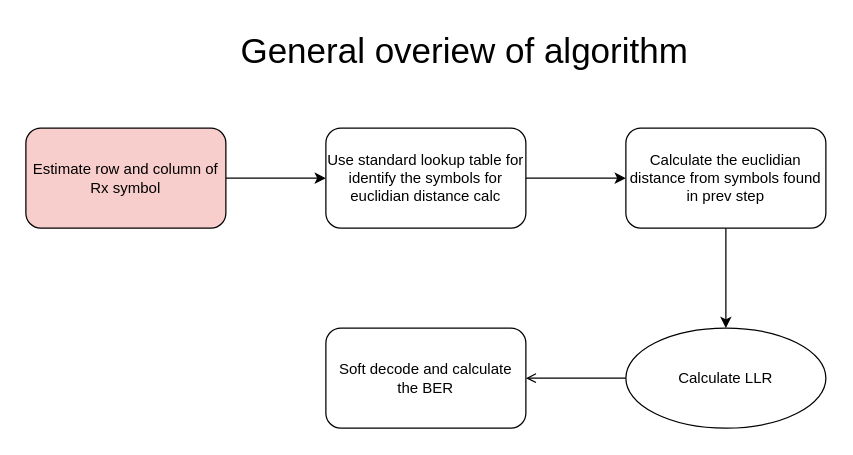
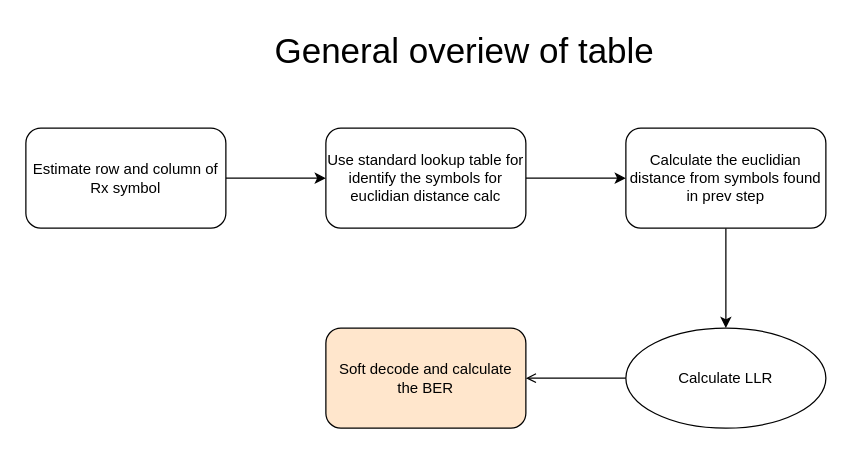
(469, 51) -> (469, 51)
(126, 178) -> (126, 178)
(426, 378) -> (426, 378)
